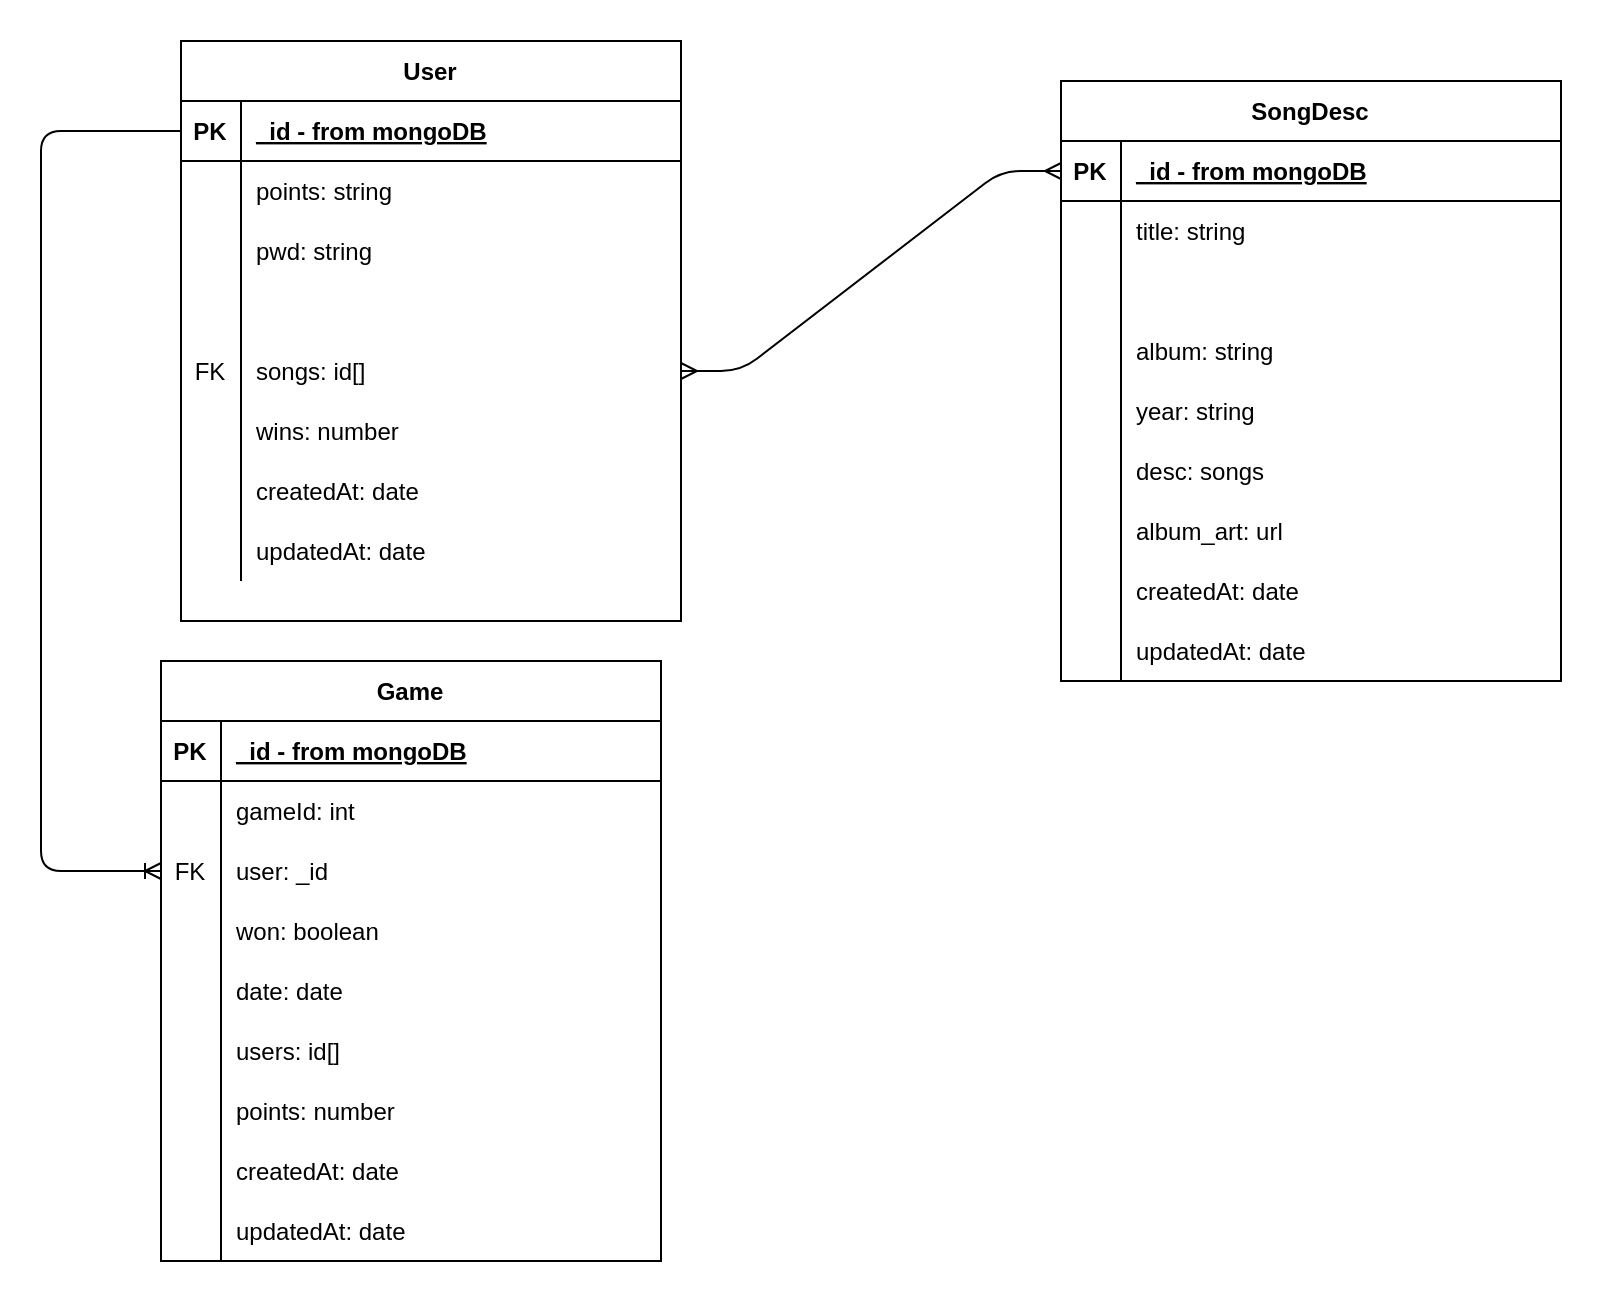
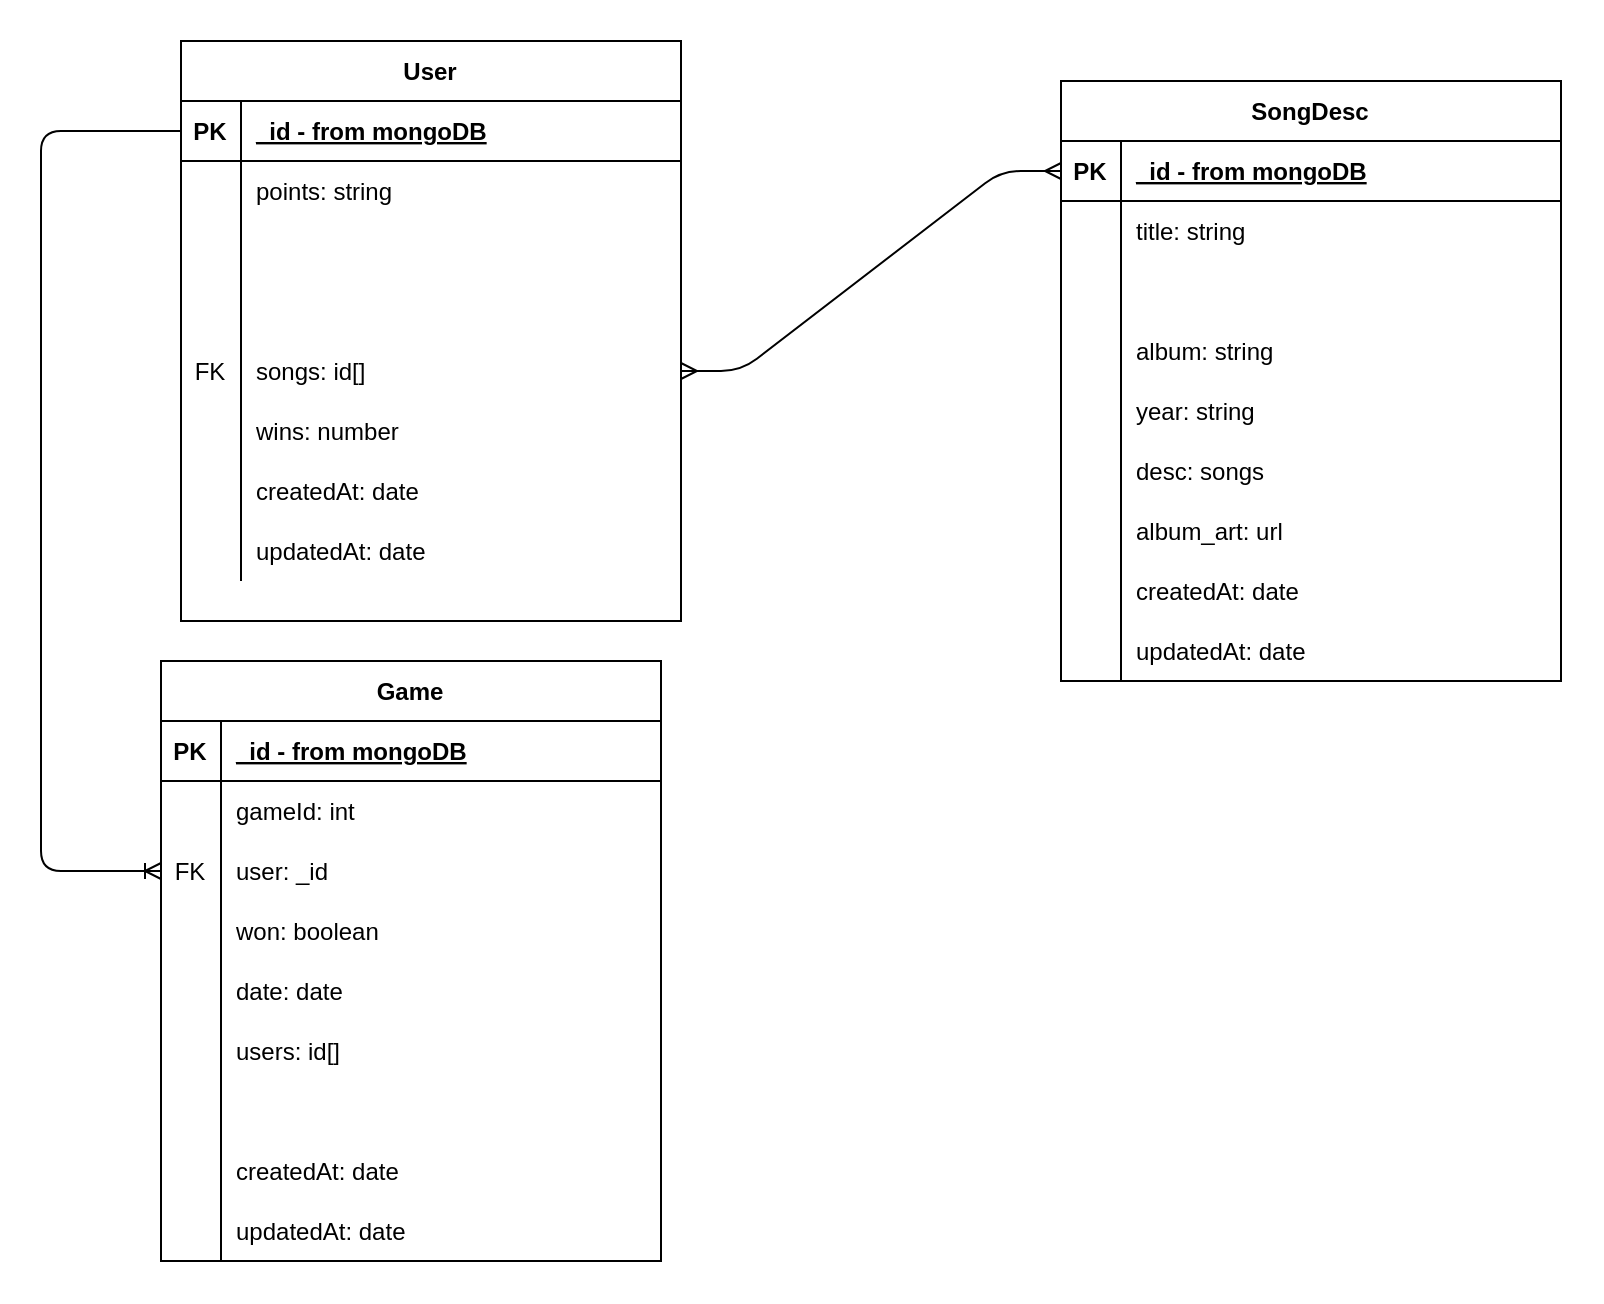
(461, 251) -> none
(441, 1111) -> none
